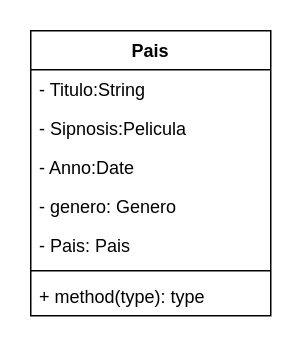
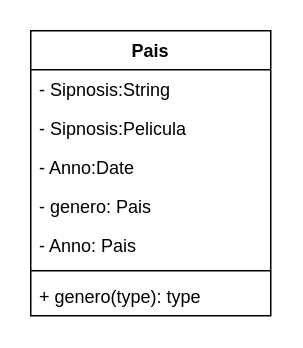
(103, 90) -> (113, 90)
(113, 207) -> (100, 207)
(88, 246) -> (90, 246)
(133, 297) -> (133, 297)
